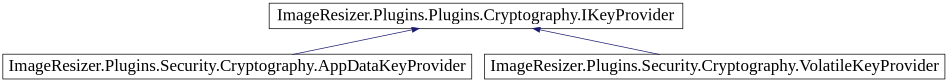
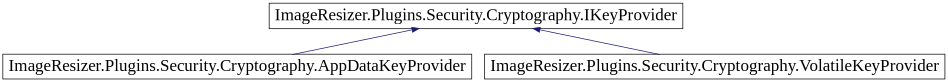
(476, 16) -> (476, 16)
